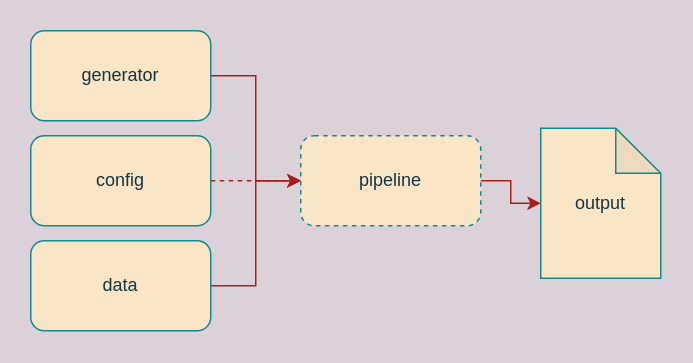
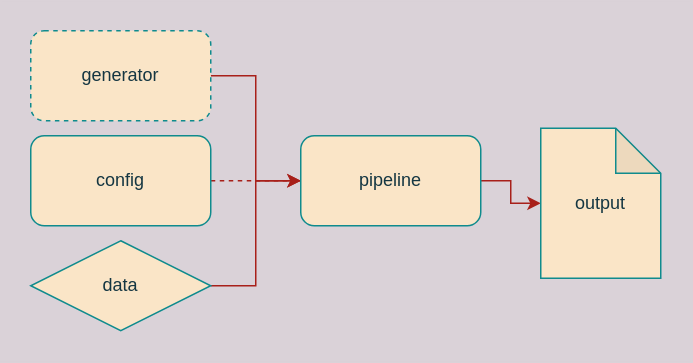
(121, 76) -> (121, 76)
(391, 181) -> (391, 181)
(121, 286) -> (121, 286)
(211, 286) -> (299, 181)
